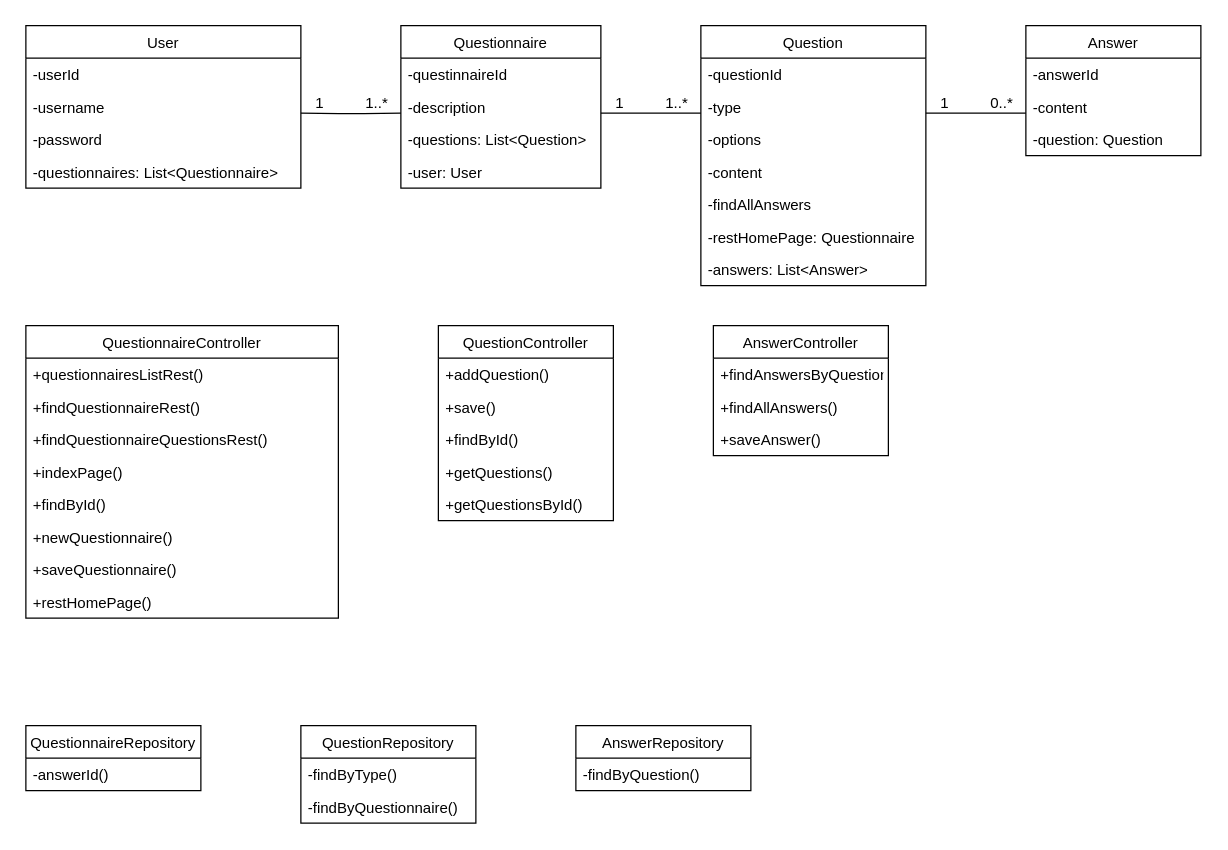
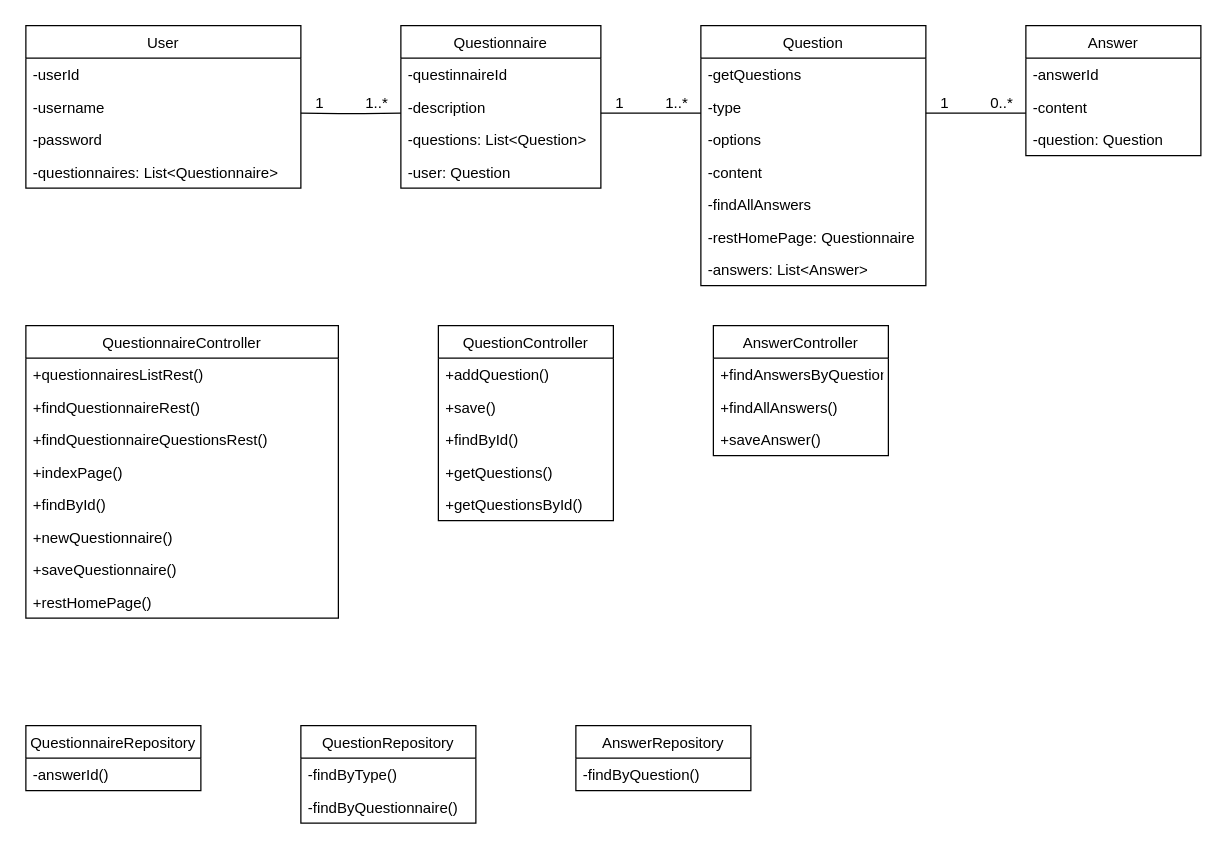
(752, 75) -> (760, 75)
(450, 173) -> (465, 173)
